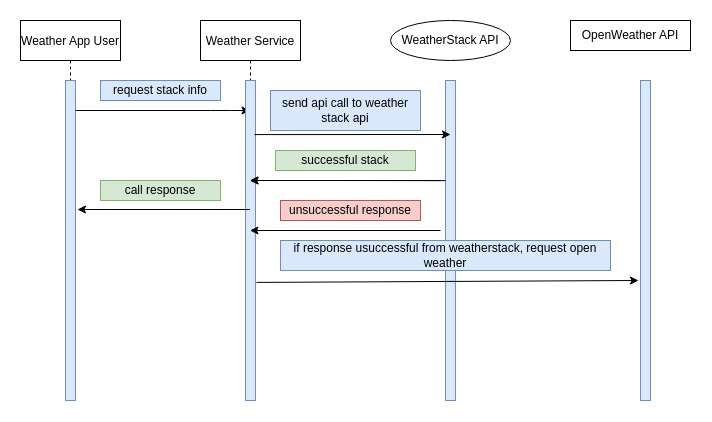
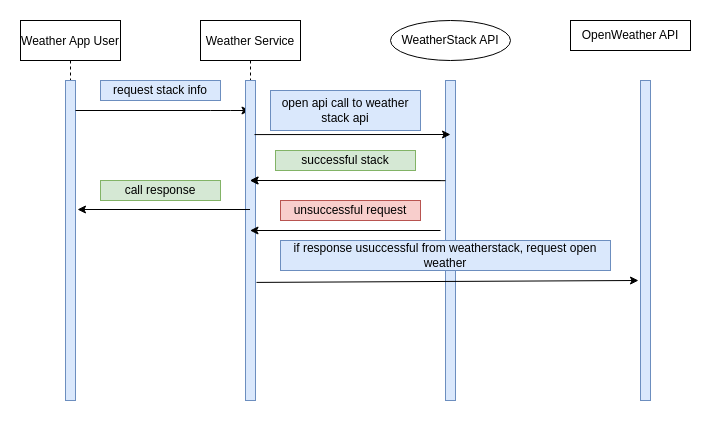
(346, 111) -> (346, 111)
(351, 211) -> (351, 211)
